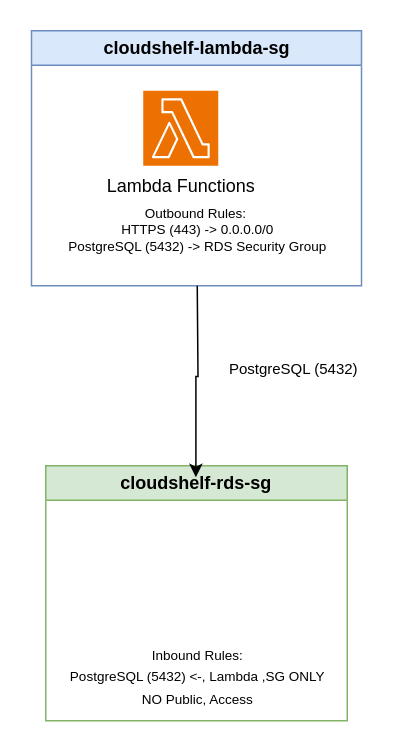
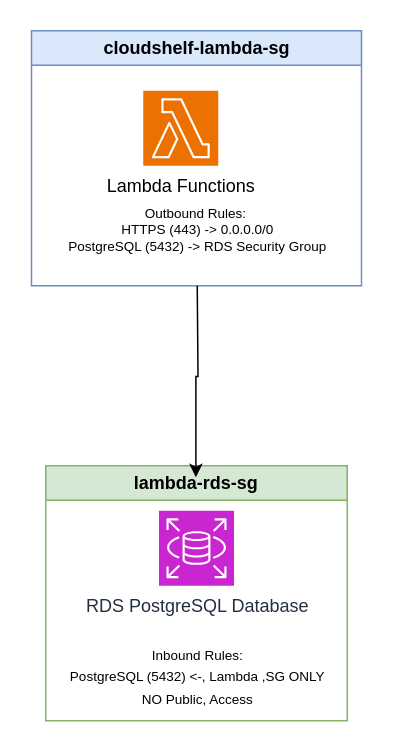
(293, 368) -> none
(197, 484) -> (197, 484)
none -> (197, 548)
